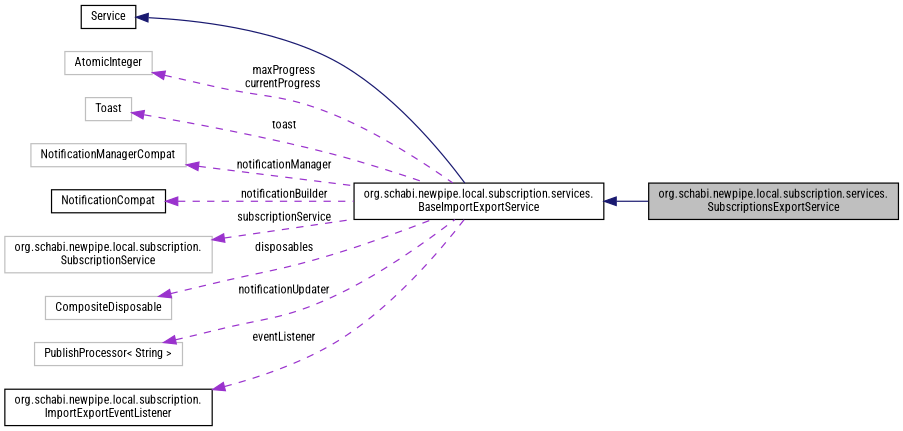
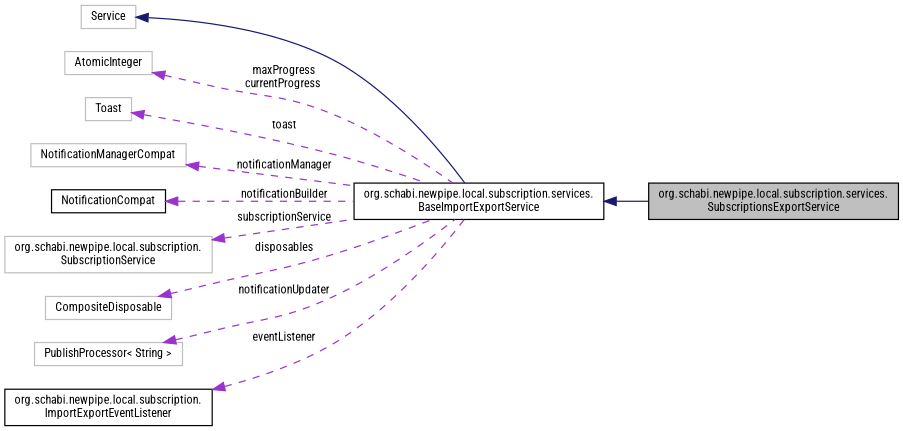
(109, 17) -> (109, 17)
